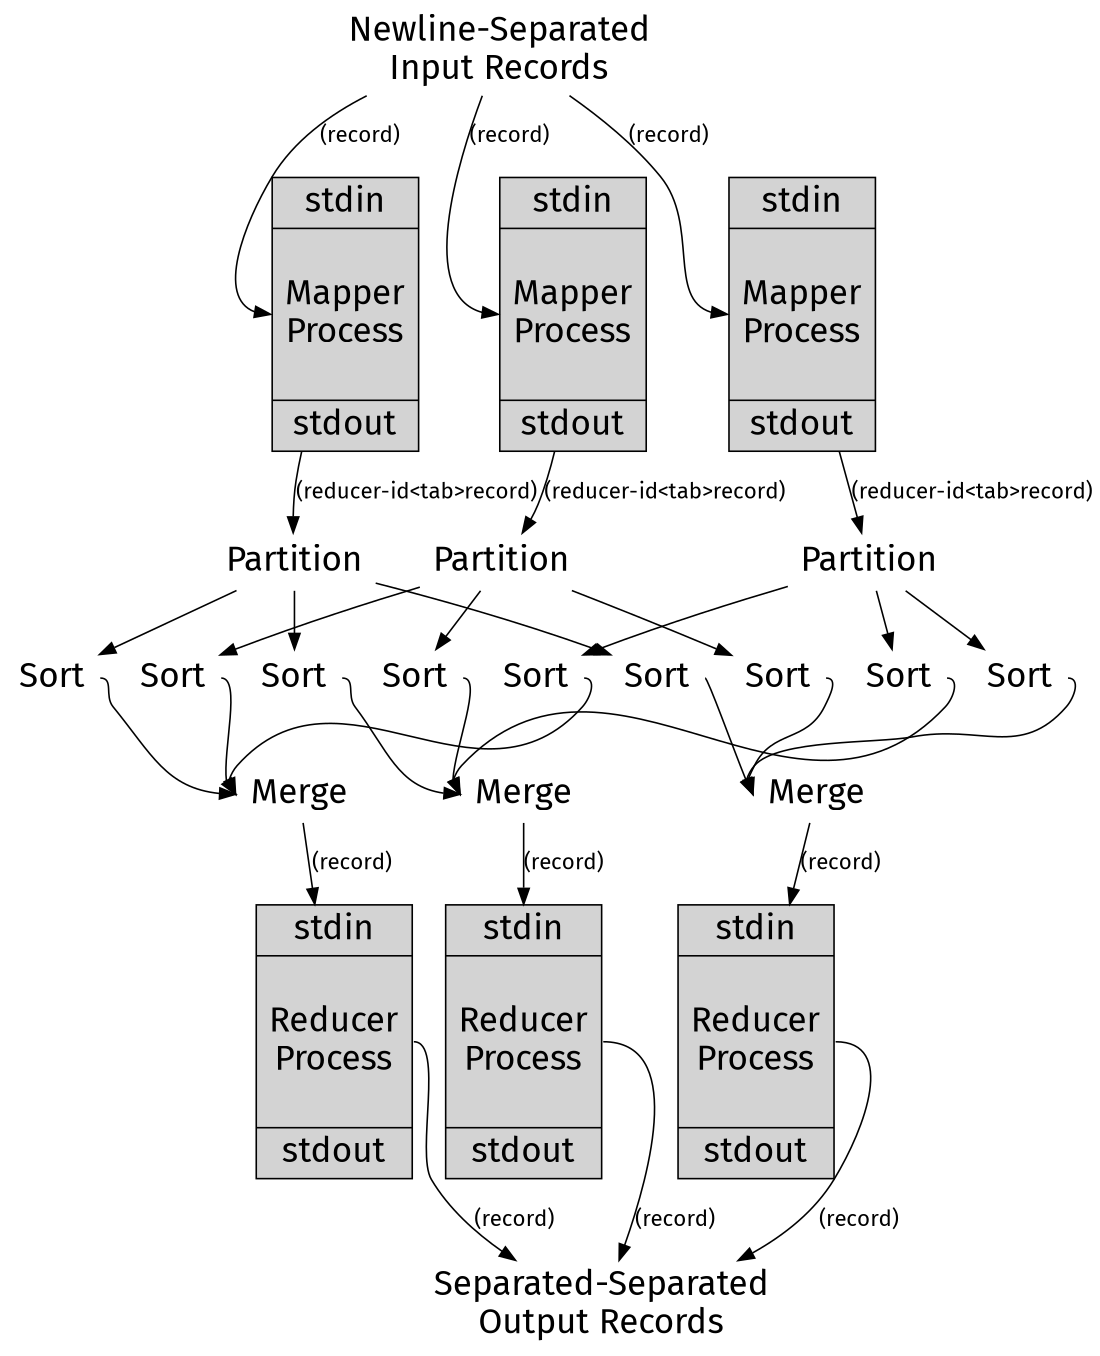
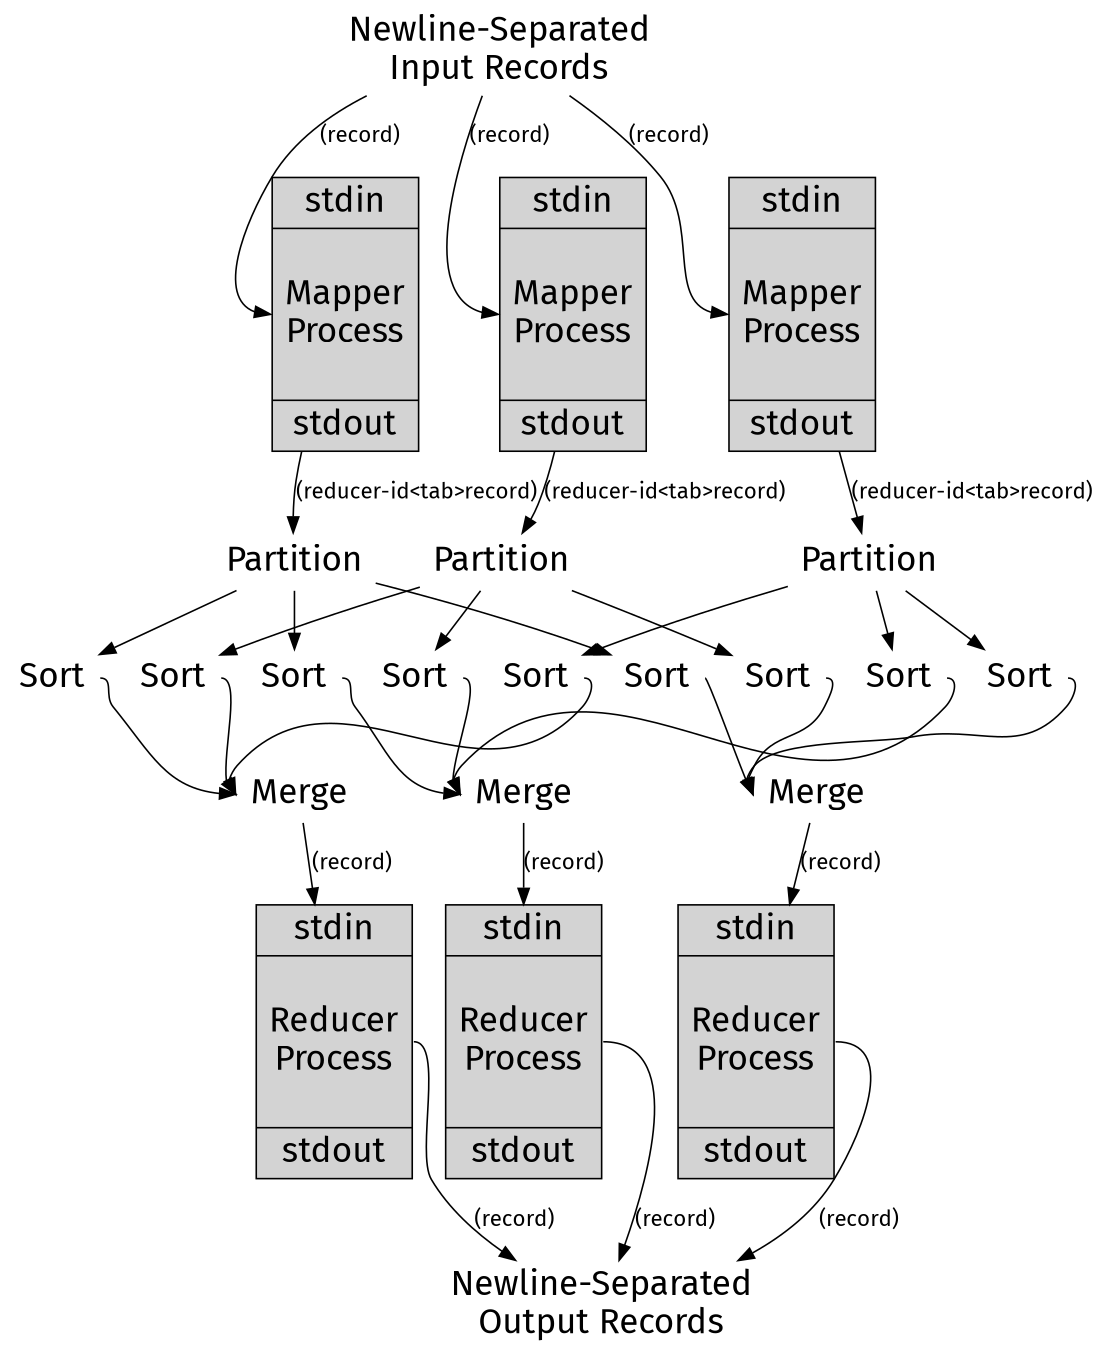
(602, 1305) -> (602, 1305)
